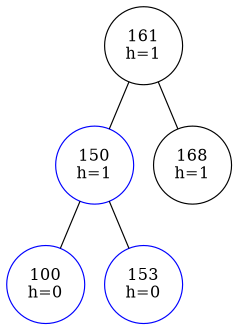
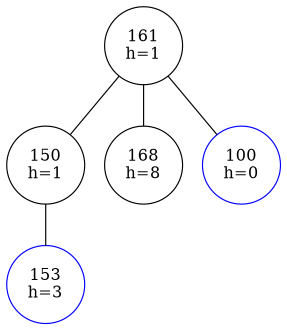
(95, 165) -> (46, 165)
(193, 165) -> (144, 165)
(70, 225) -> (193, 105)
(144, 285) -> (46, 285)
